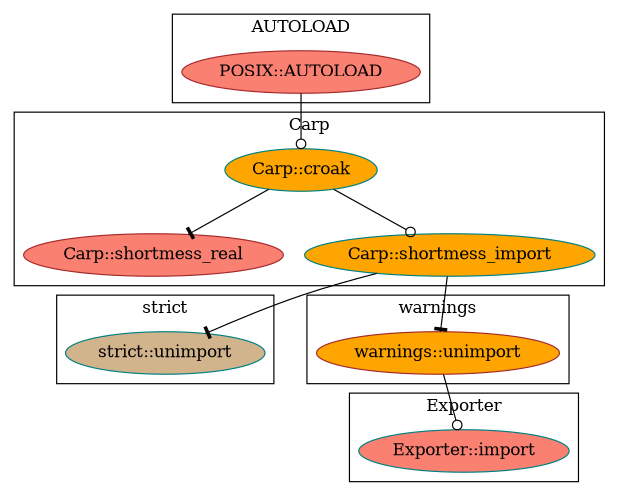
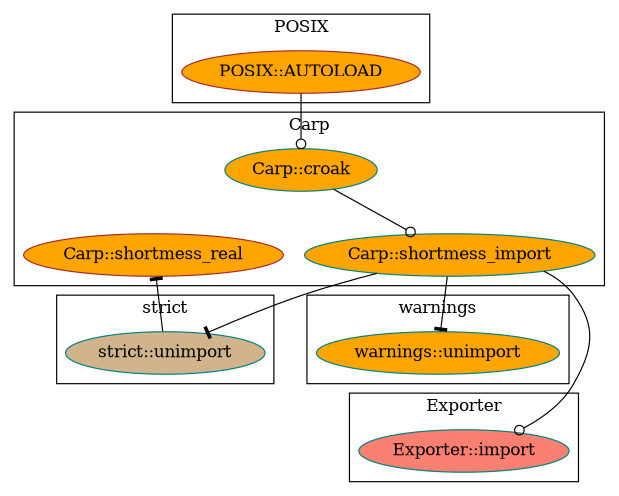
(301, 28) -> (301, 28)
(301, 72) -> (301, 72)
(231, 210) -> (160, 307)
(153, 255) -> (153, 255)
(438, 353) -> (438, 353)
(451, 401) -> (587, 353)
